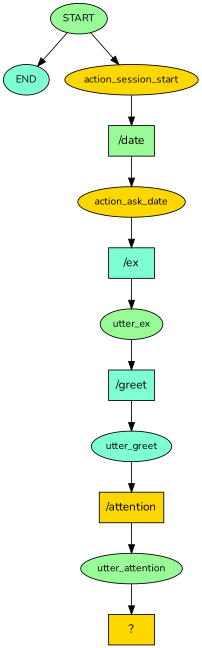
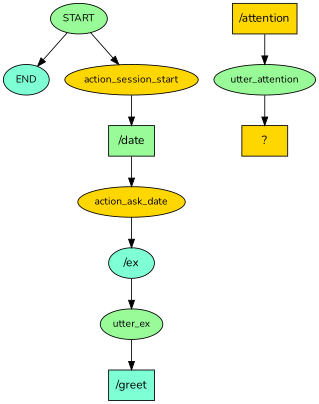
(132, 263) -> (132, 263)
(132, 446) -> none
